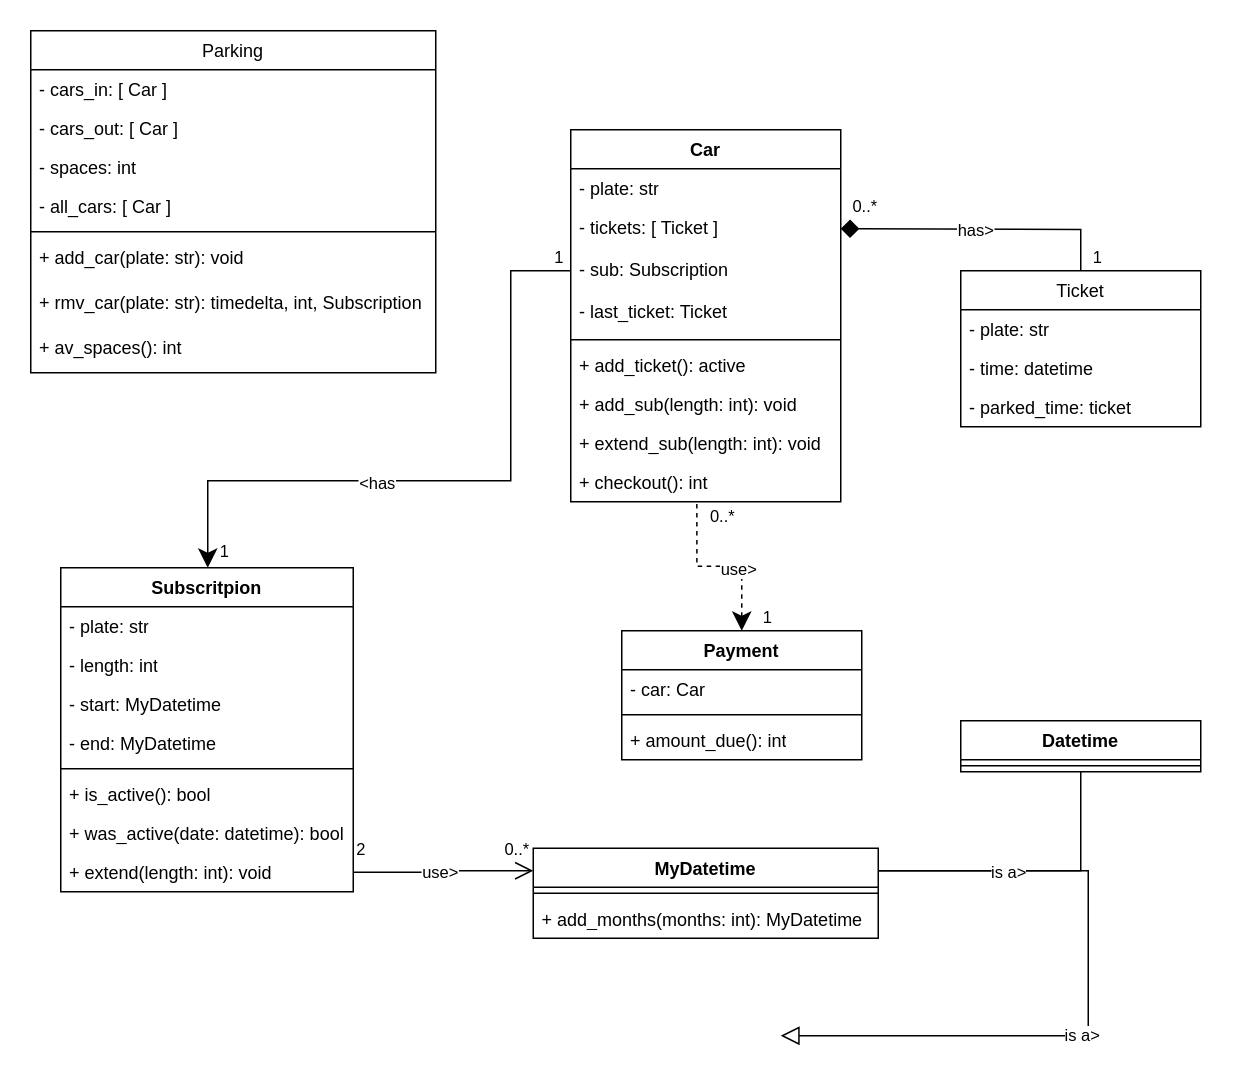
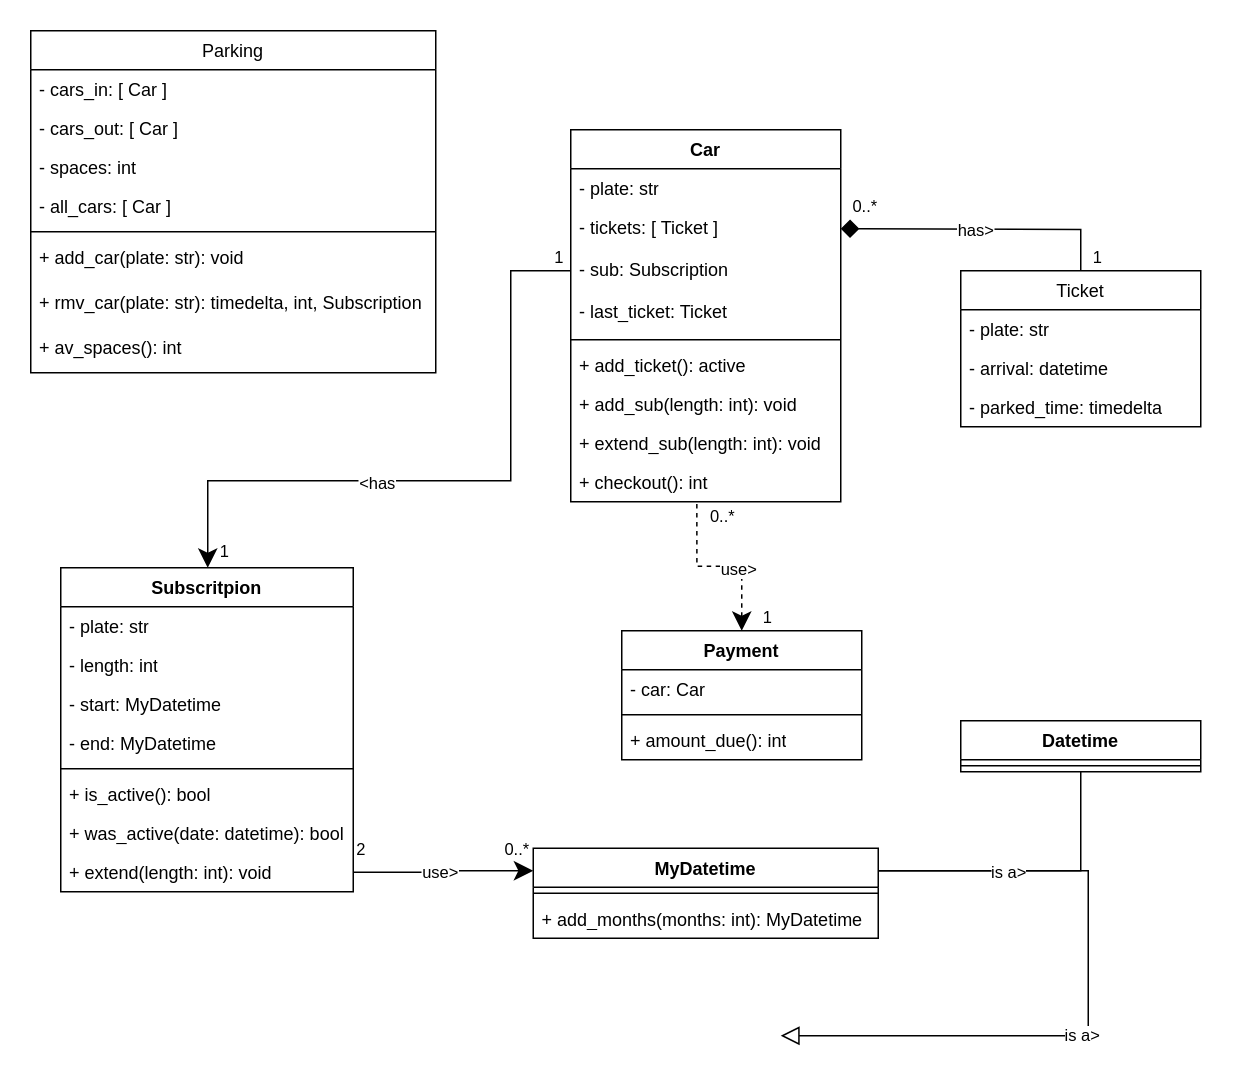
(1038, 369) -> (1051, 369)
(1063, 408) -> (1076, 408)
(521, 871) -> (517, 871)
